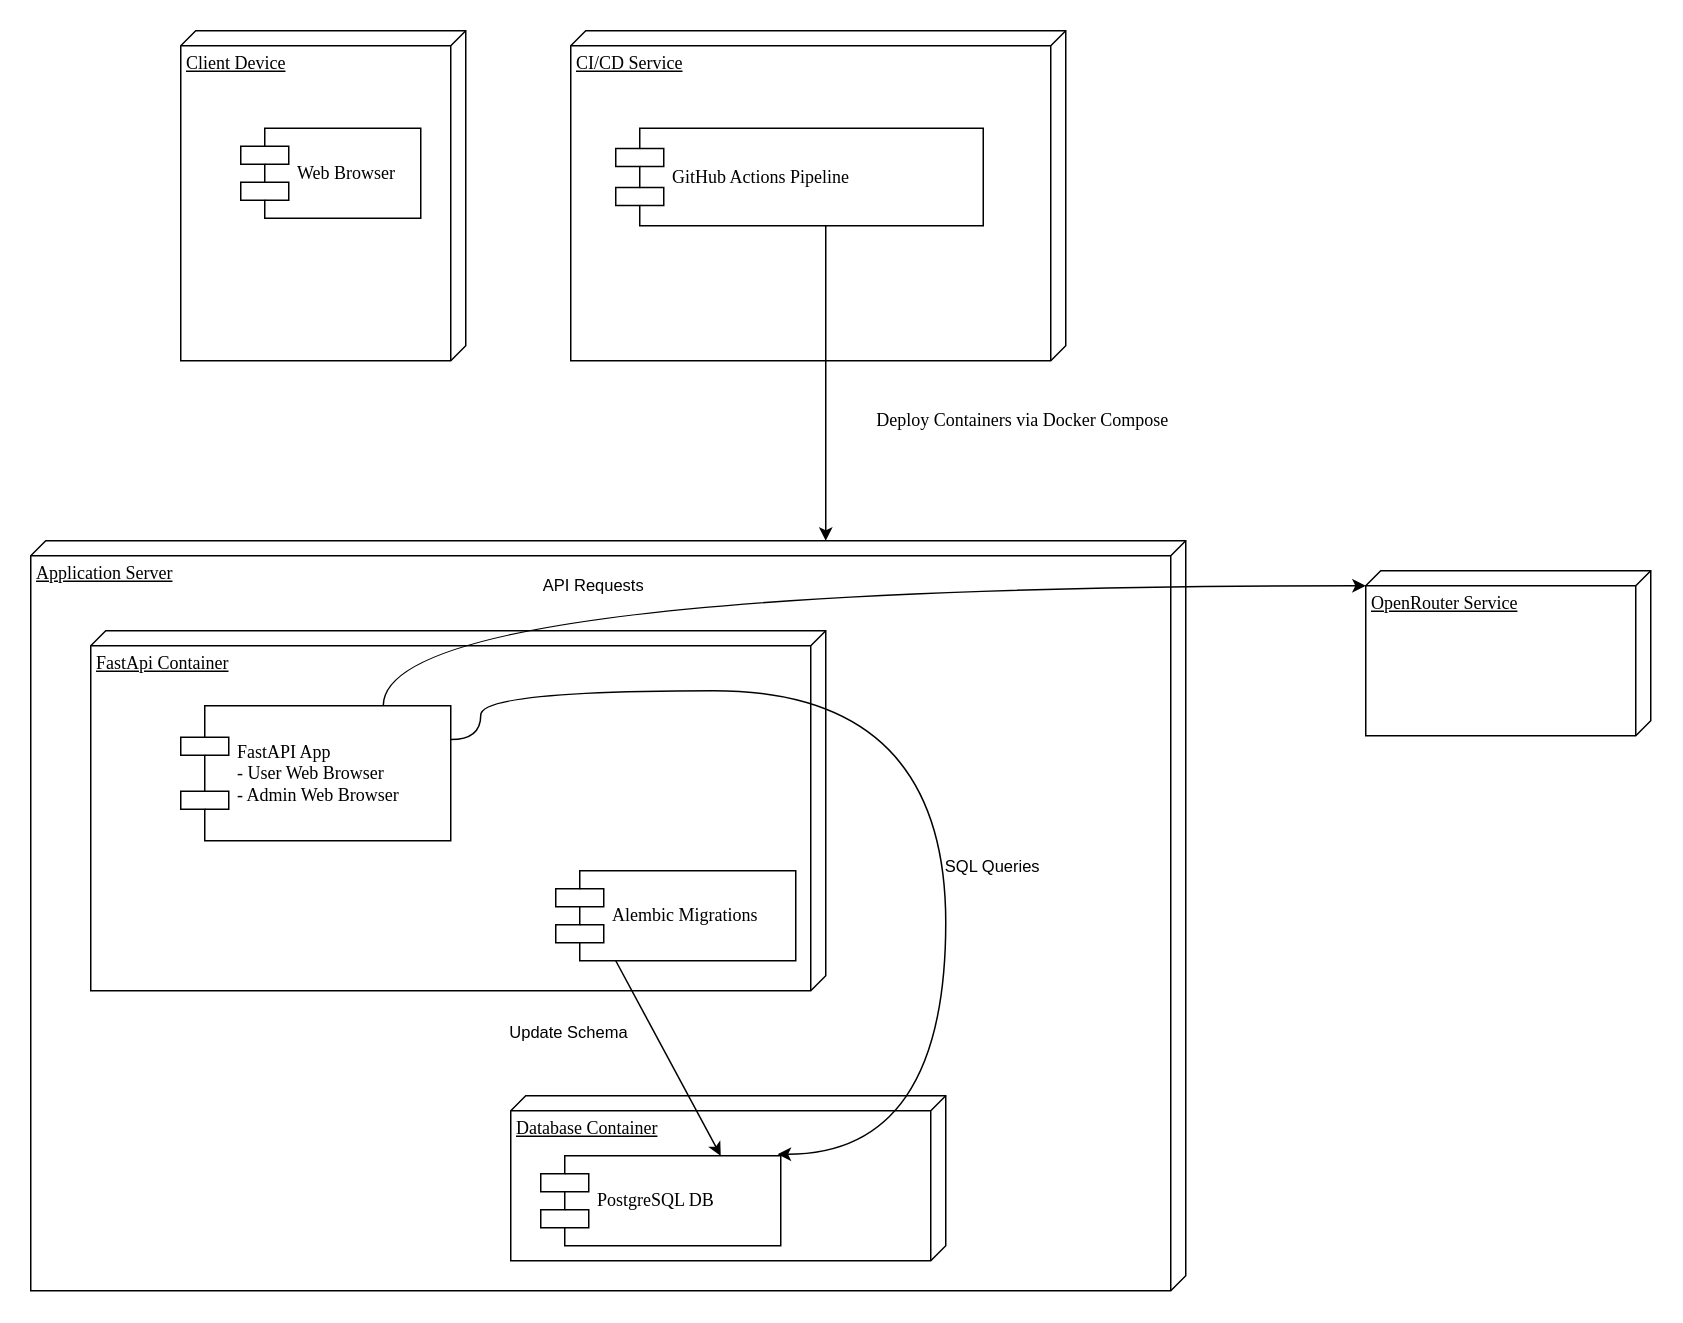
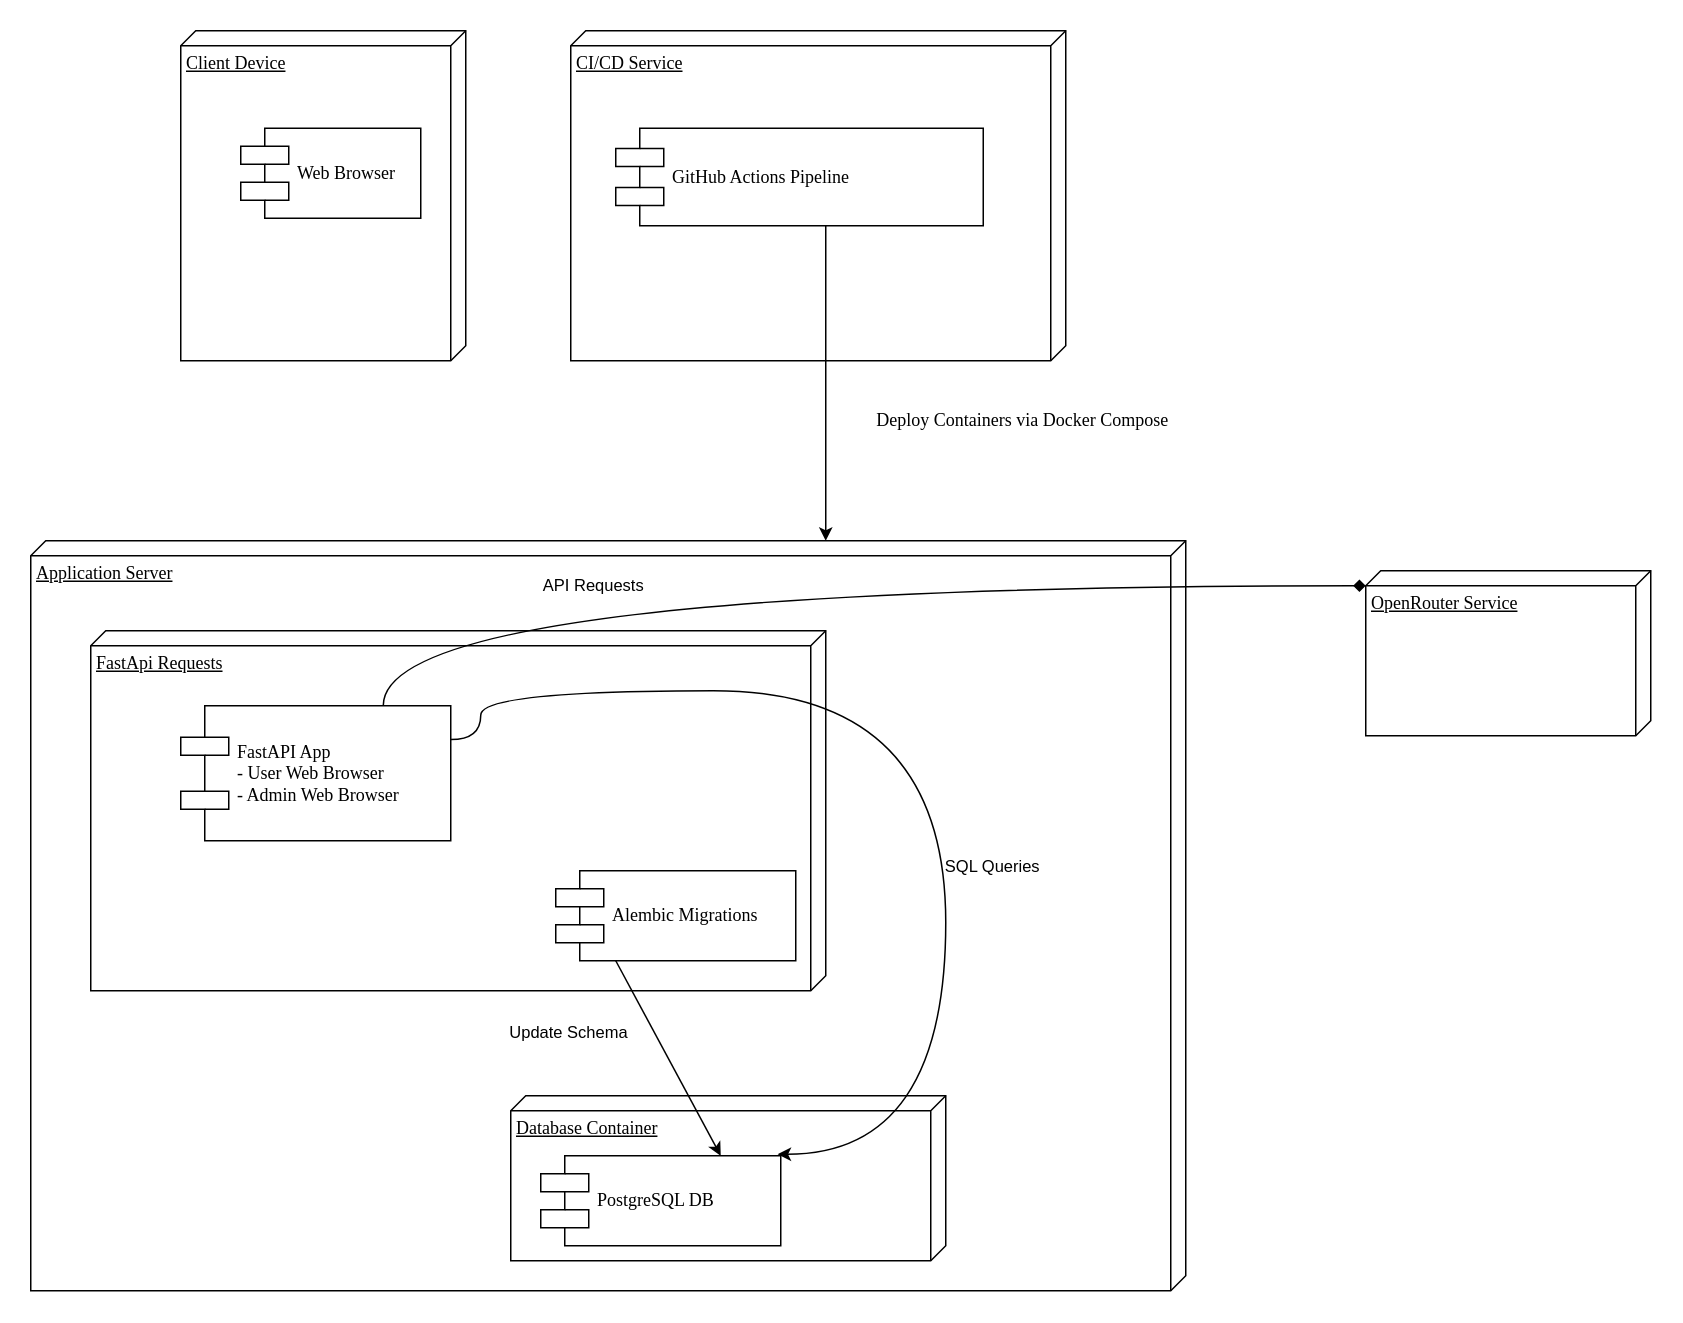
(1354, 586) -> (1353, 586)
(175, 664) -> (173, 664)
